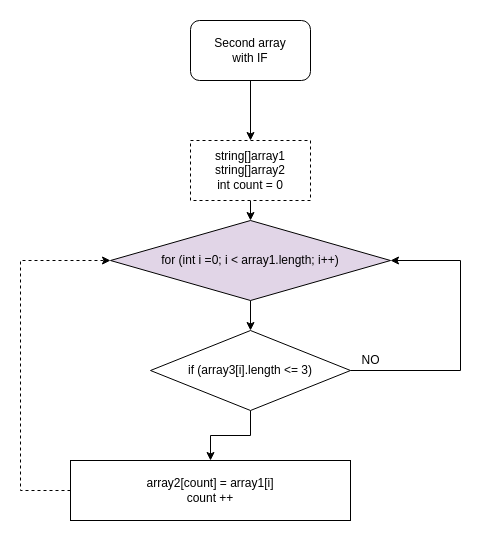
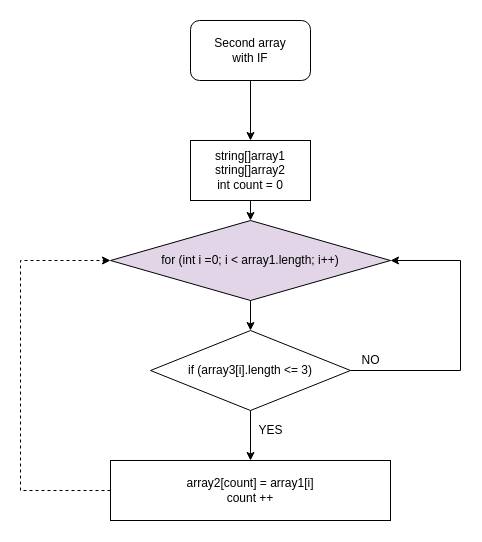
(251, 171) -> (251, 171)
none -> (271, 431)
(211, 491) -> (251, 491)
